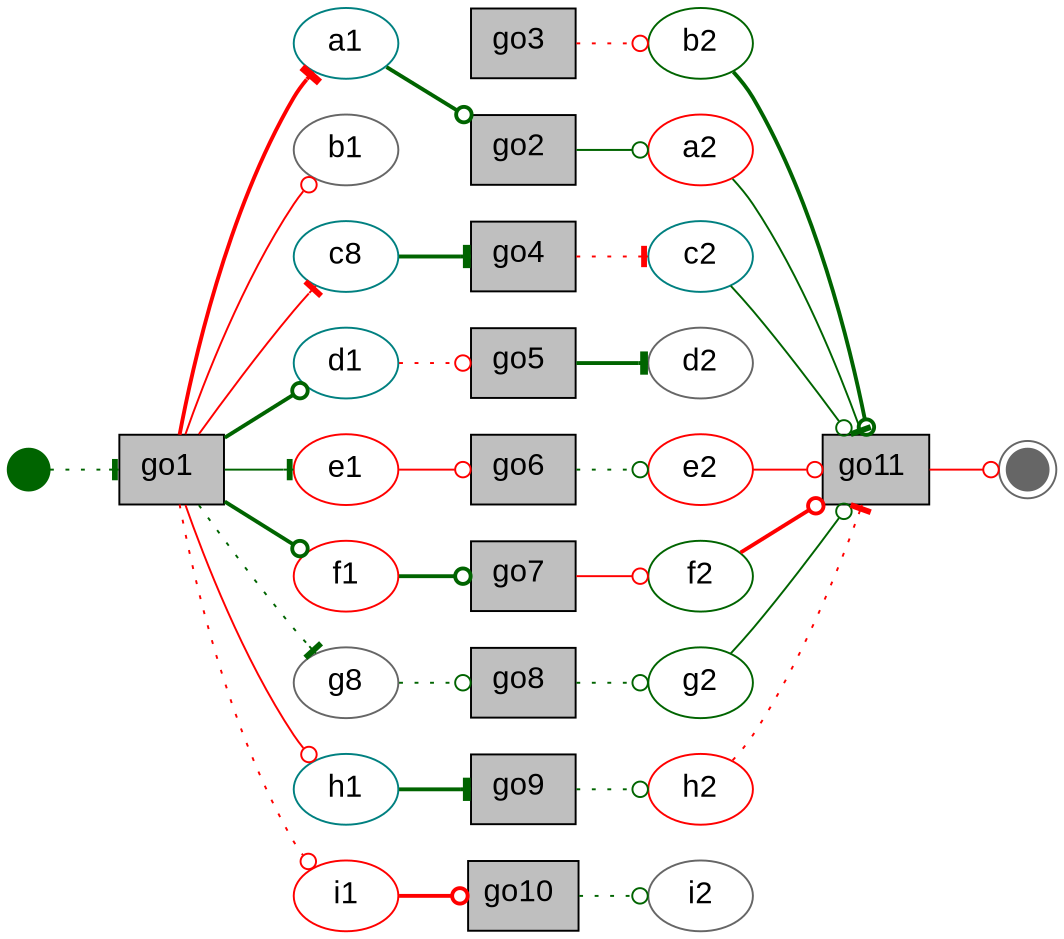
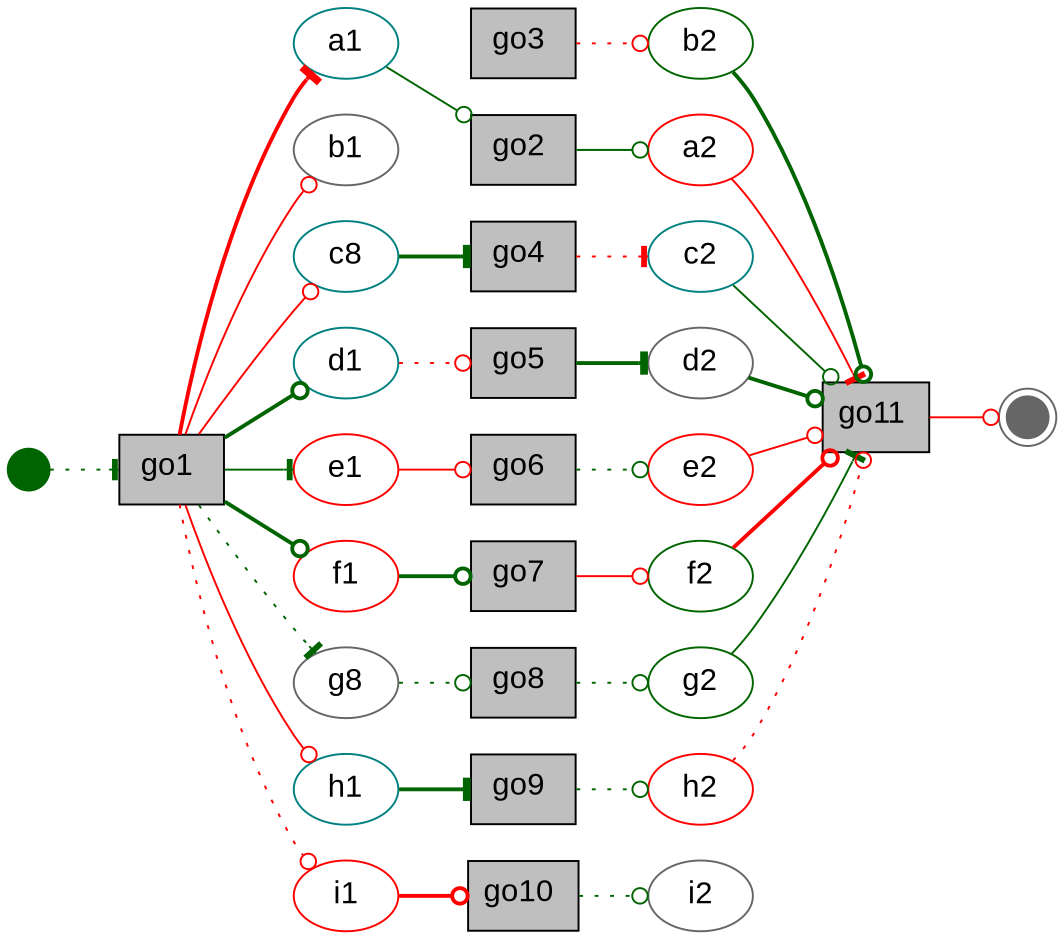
(422, 89) -> (422, 89)
(805, 297) -> (798, 272)
(252, 363) -> (251, 365)
none -> (778, 387)
(787, 587) -> (797, 561)
(805, 643) -> (810, 620)
